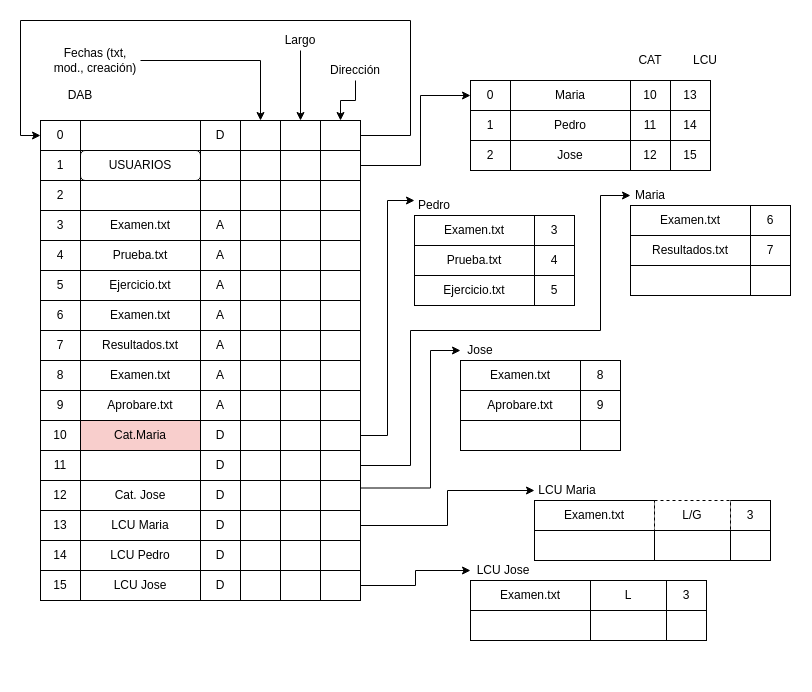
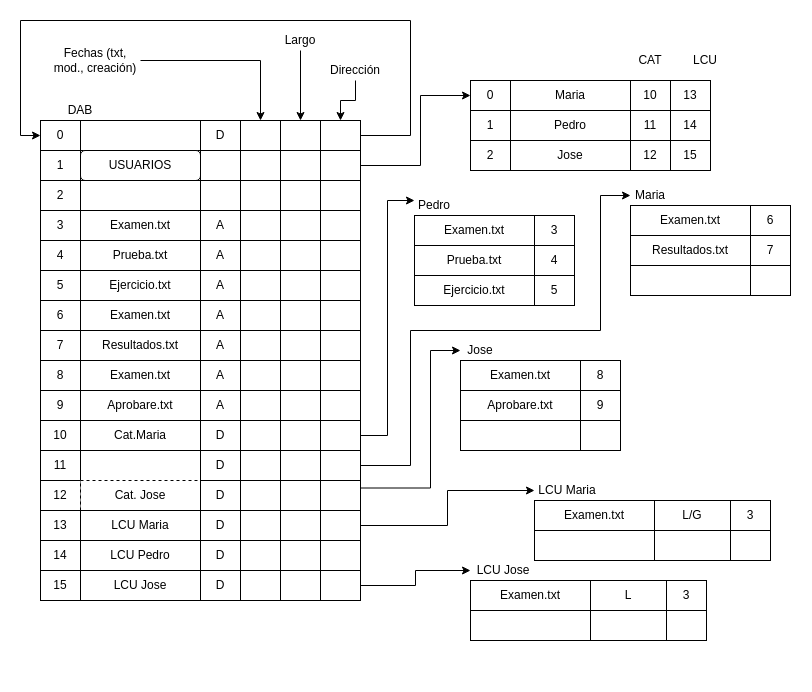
(81, 96) -> (81, 111)
(141, 436) -> (141, 436)
(141, 496) -> (141, 496)
(693, 516) -> (693, 516)
